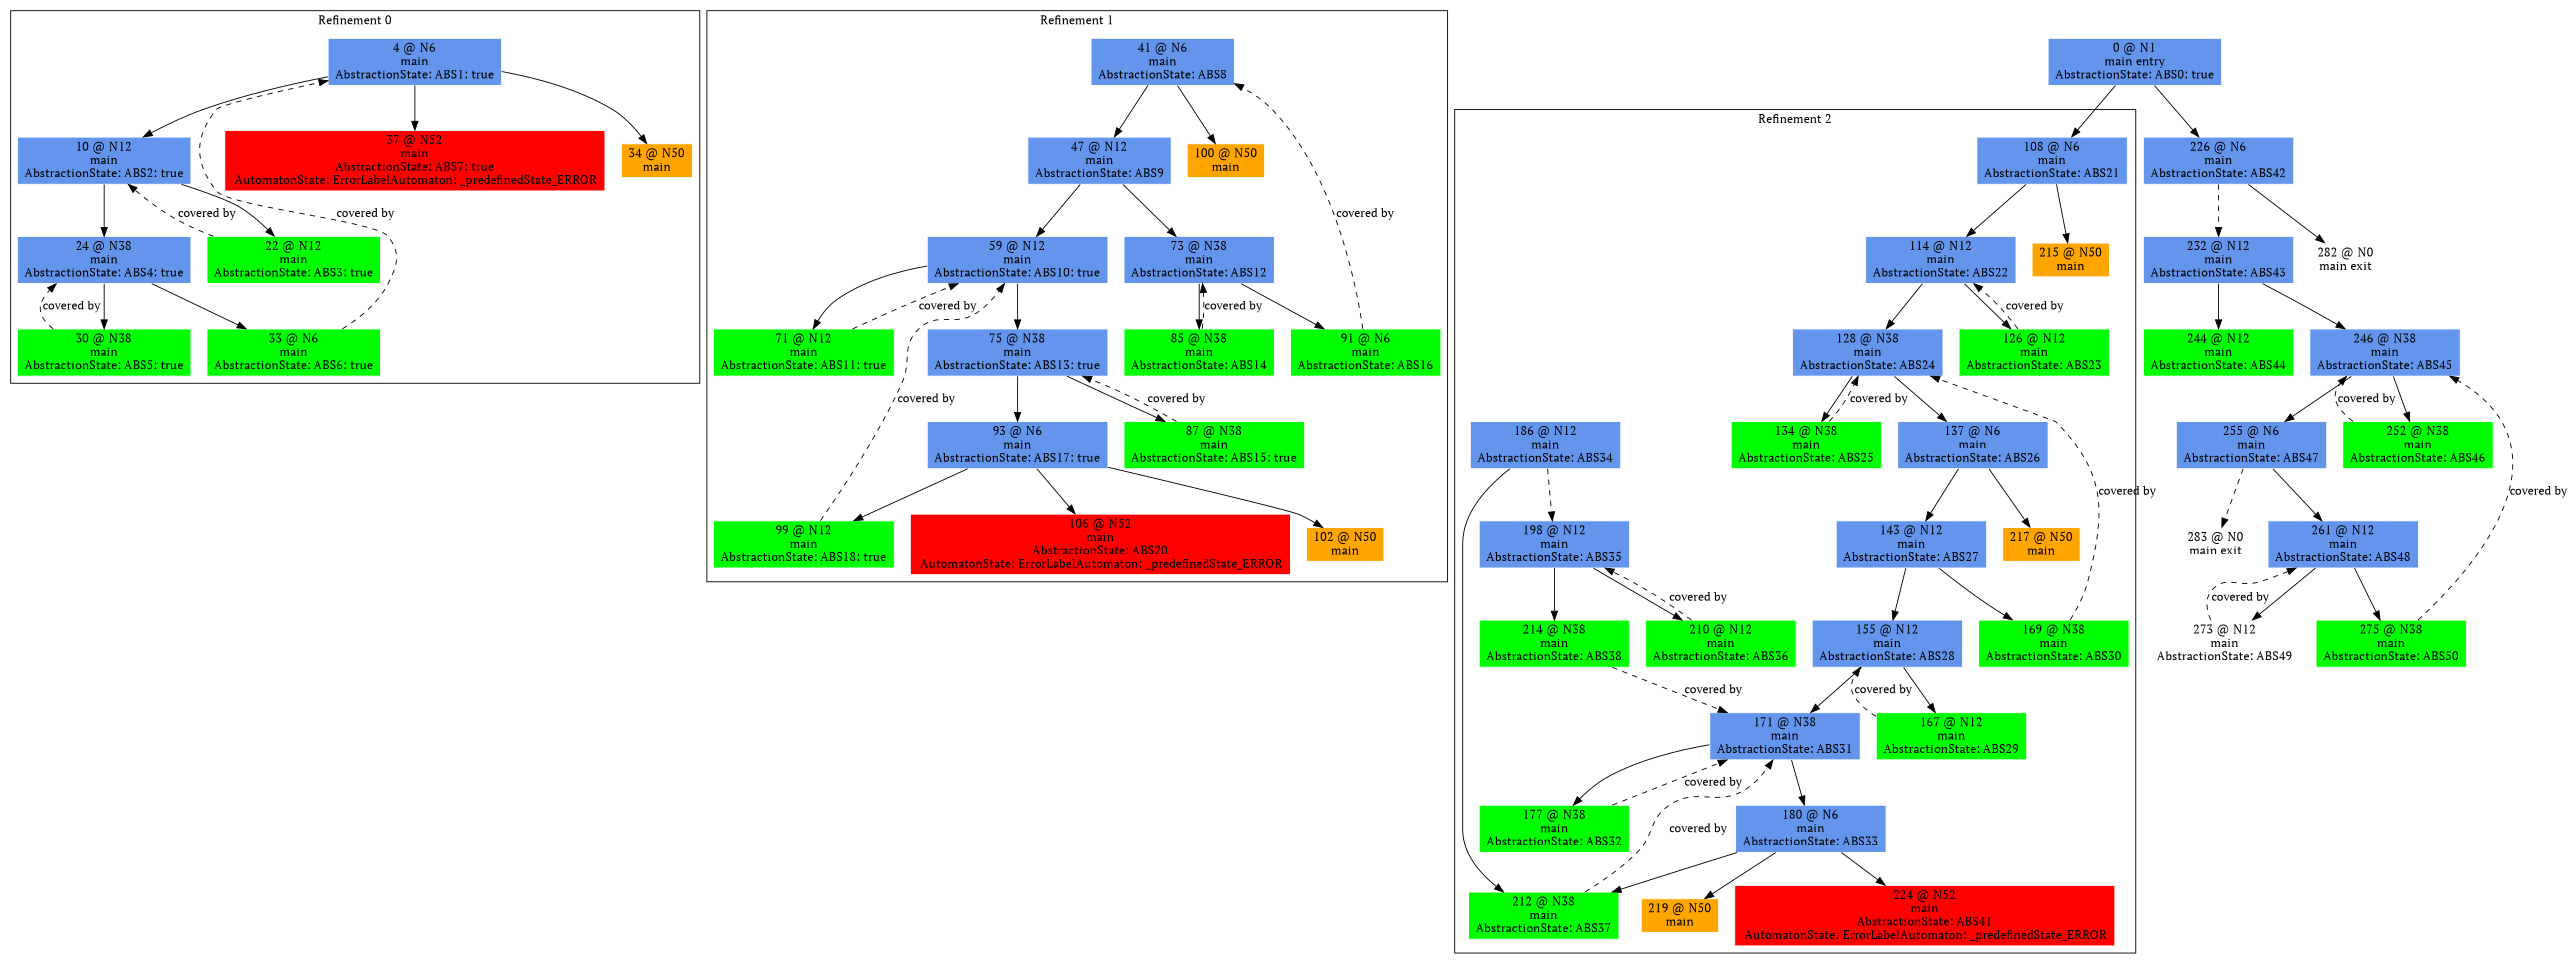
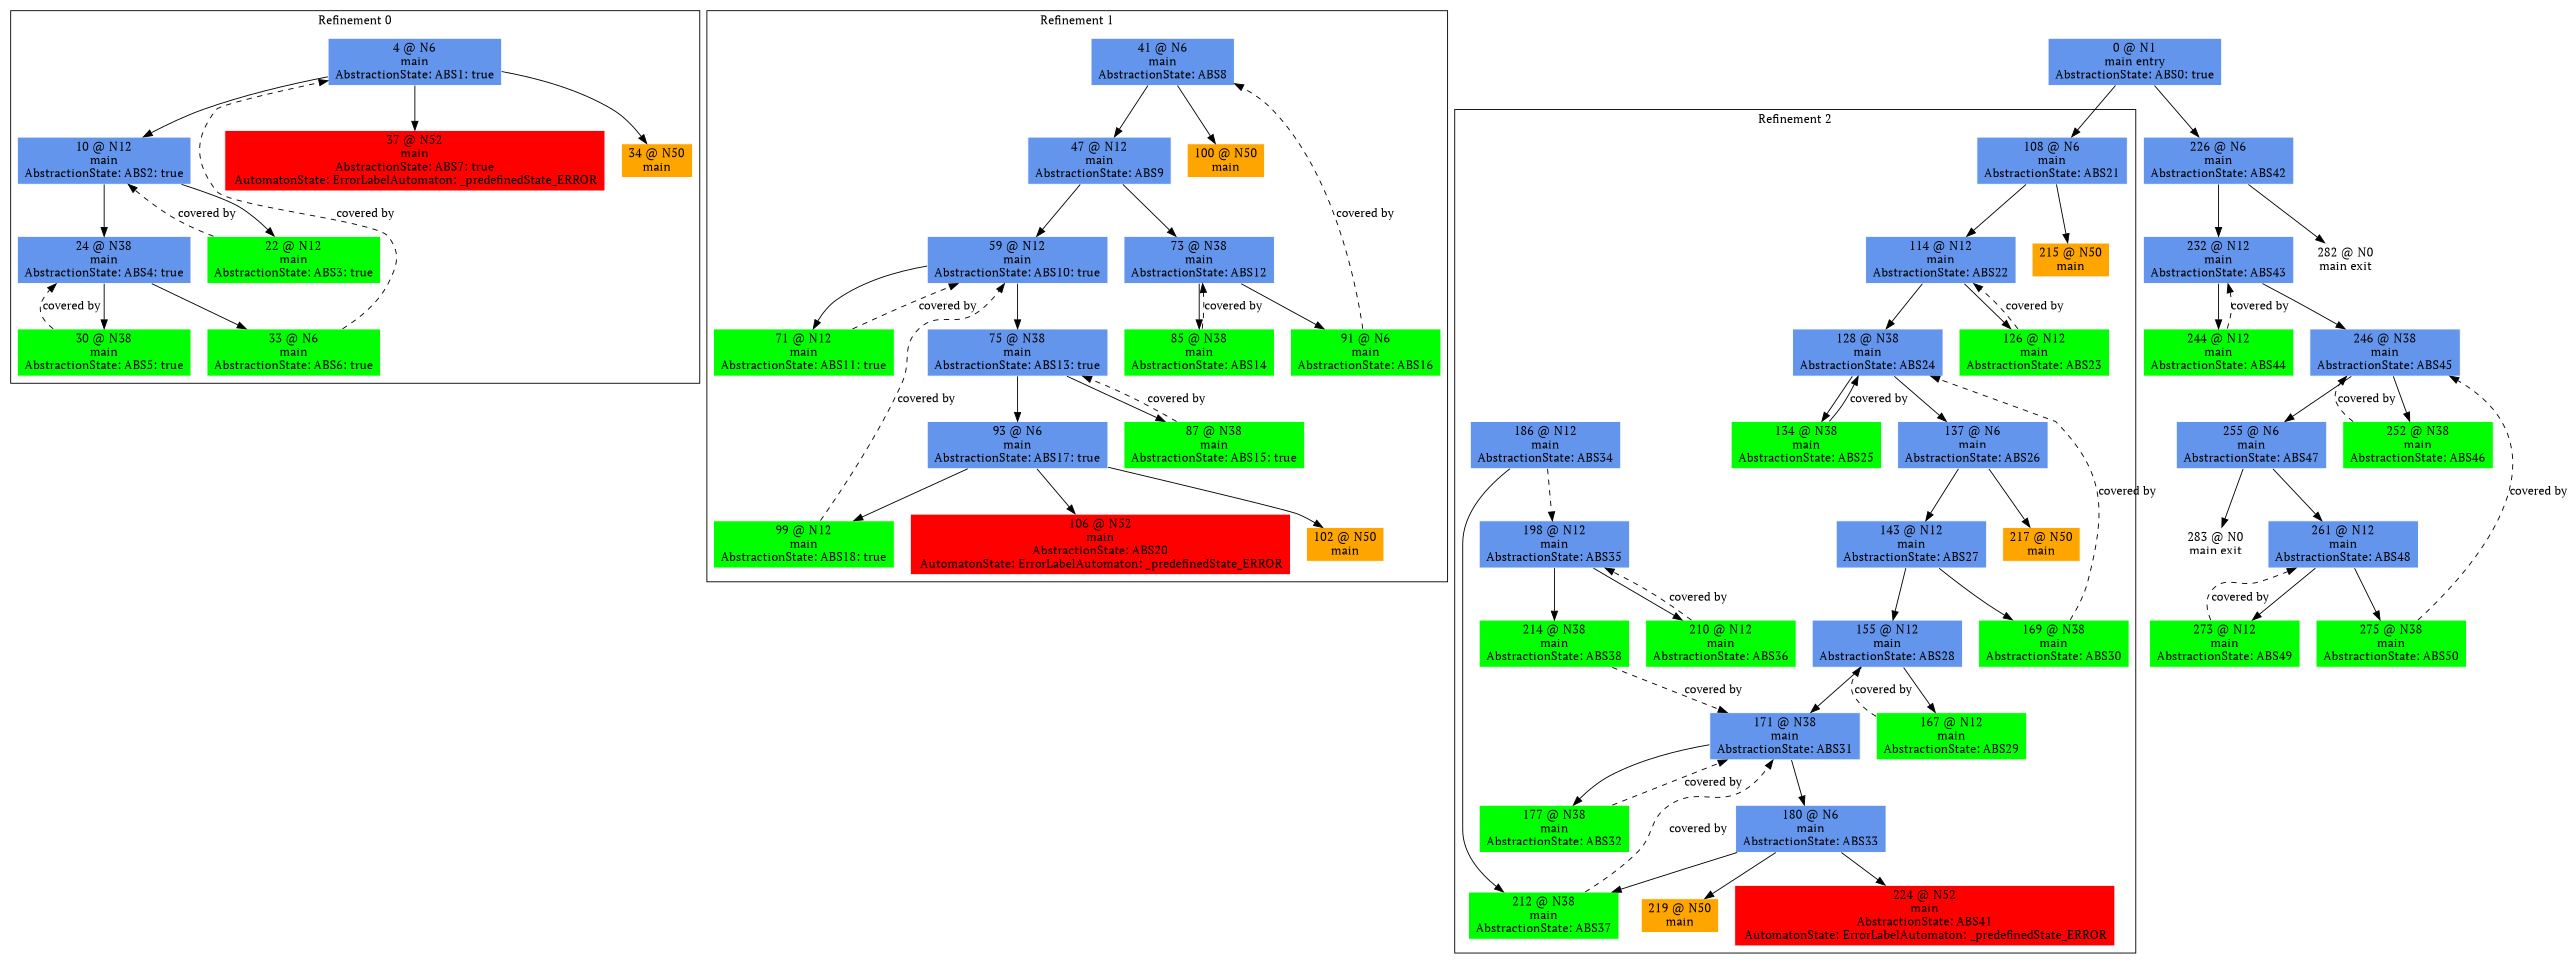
(2219, 206) -> (2219, 206)
none -> (2231, 311)
(1843, 404) -> (1843, 404)
(2234, 494) -> (2234, 494)
(2225, 644) -> (2225, 644)
